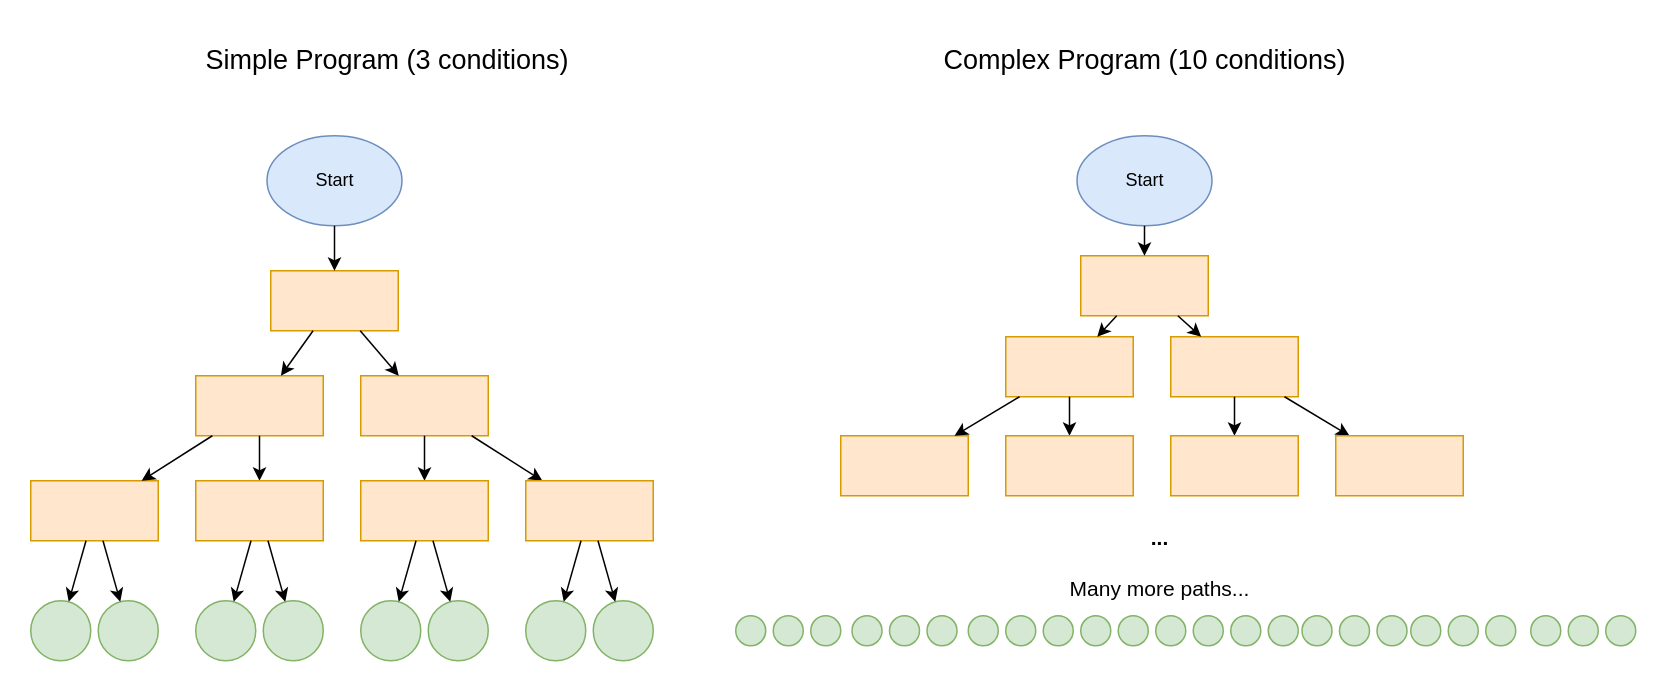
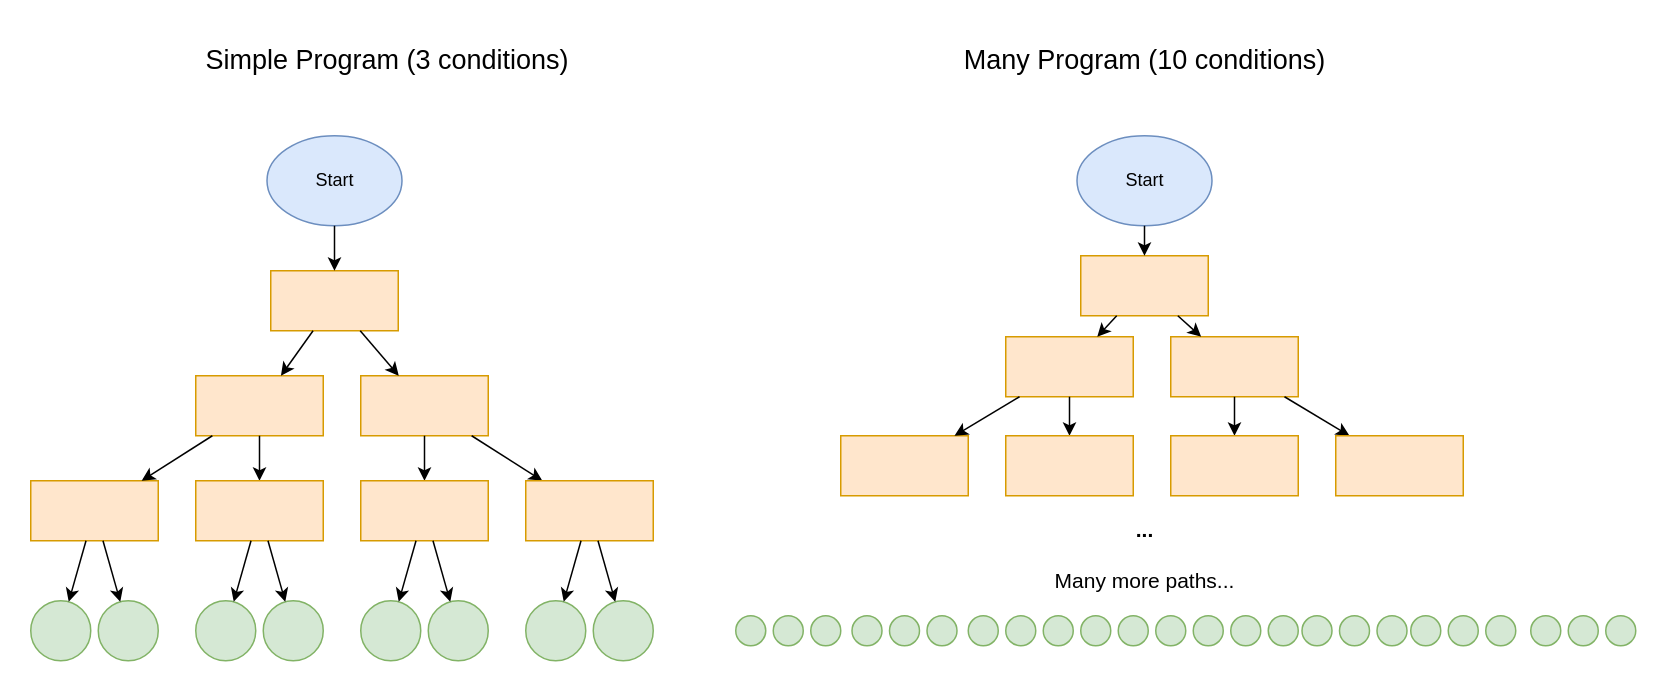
(1145, 61) -> (1145, 61)
(1160, 563) -> (1145, 556)
